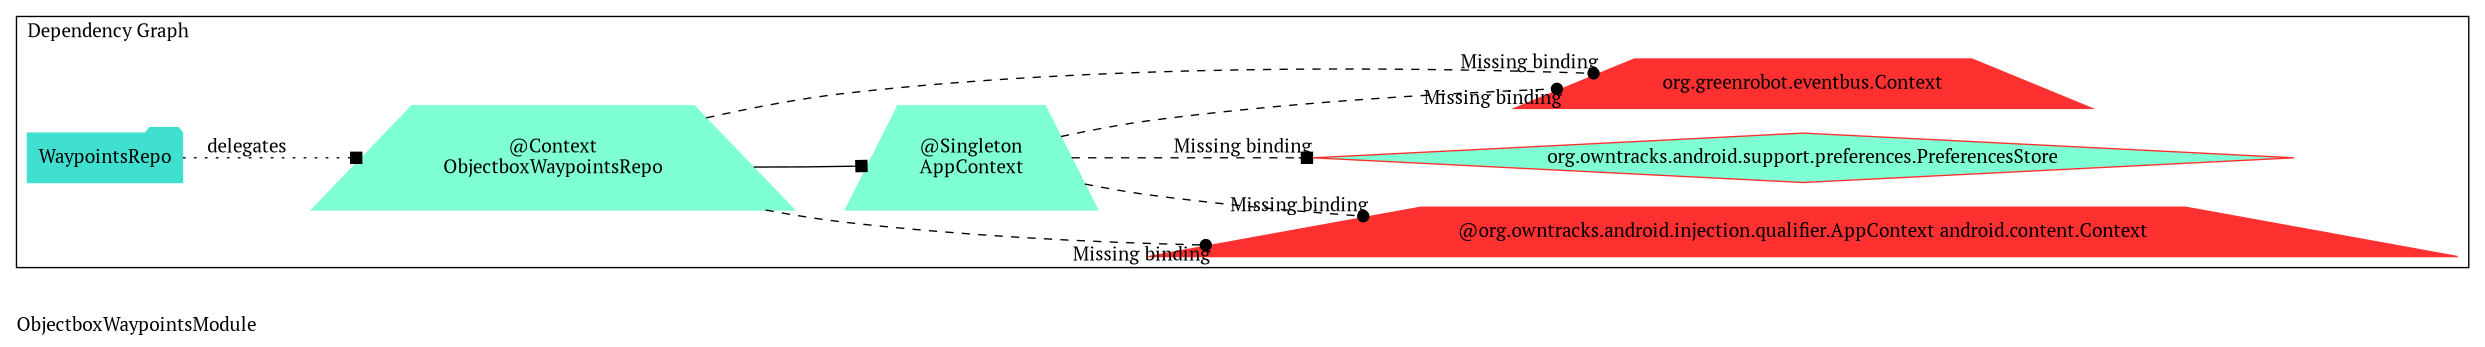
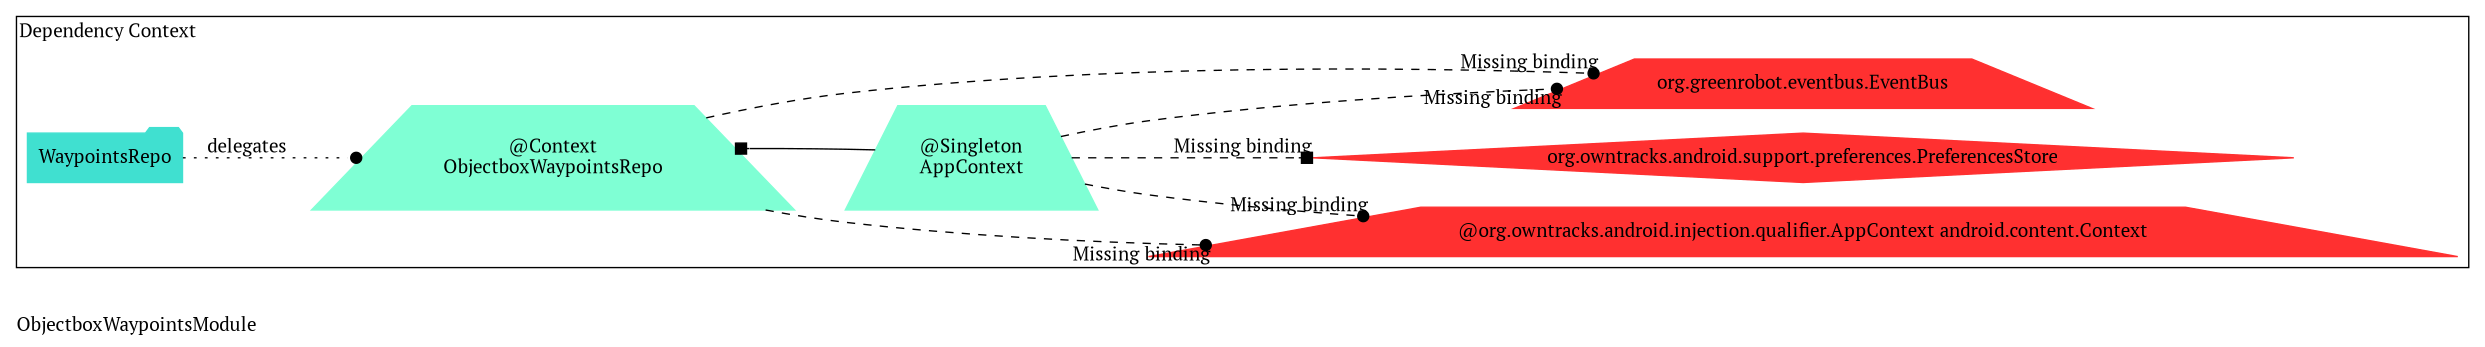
(108, 32) -> (108, 32)
(1803, 84) -> (1803, 84)
(265, 158) -> (265, 158)
(1803, 158) -> (1803, 158)
(803, 167) -> (812, 149)
